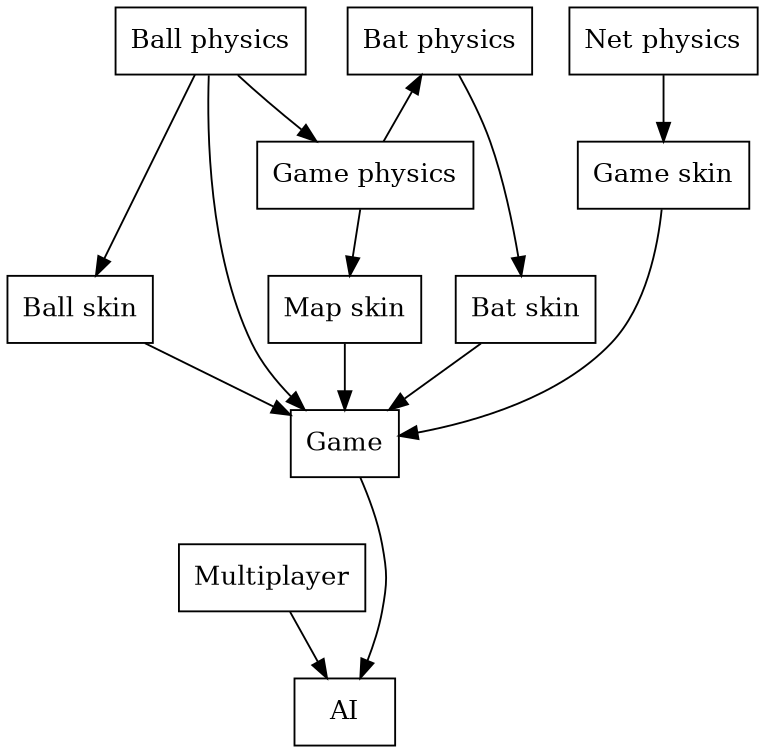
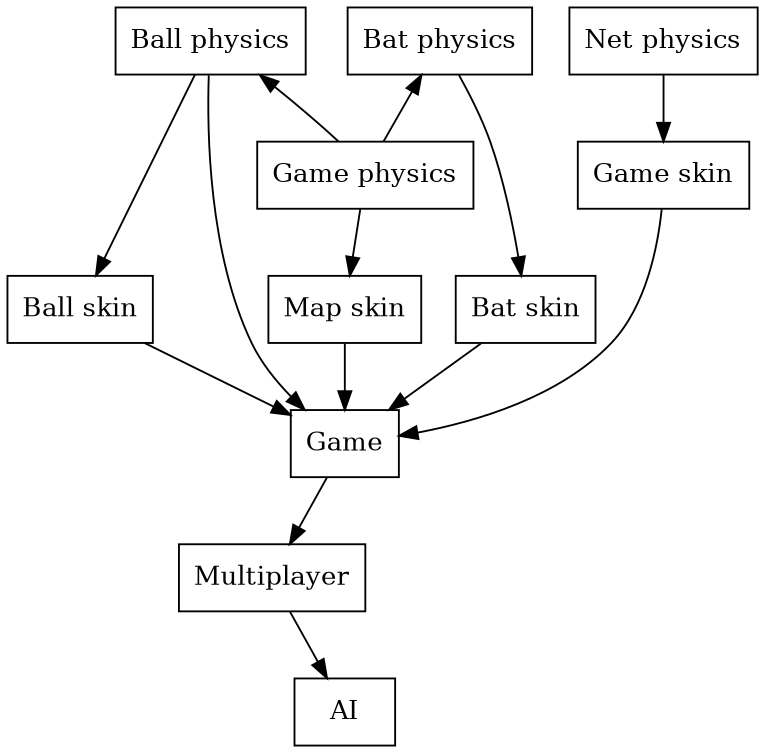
(269, 103) -> (307, 114)
(386, 568) -> (313, 503)
